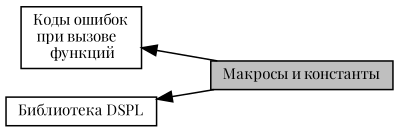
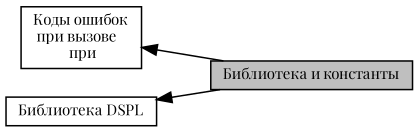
(81, 38) -> (81, 38)
(302, 75) -> (312, 75)
